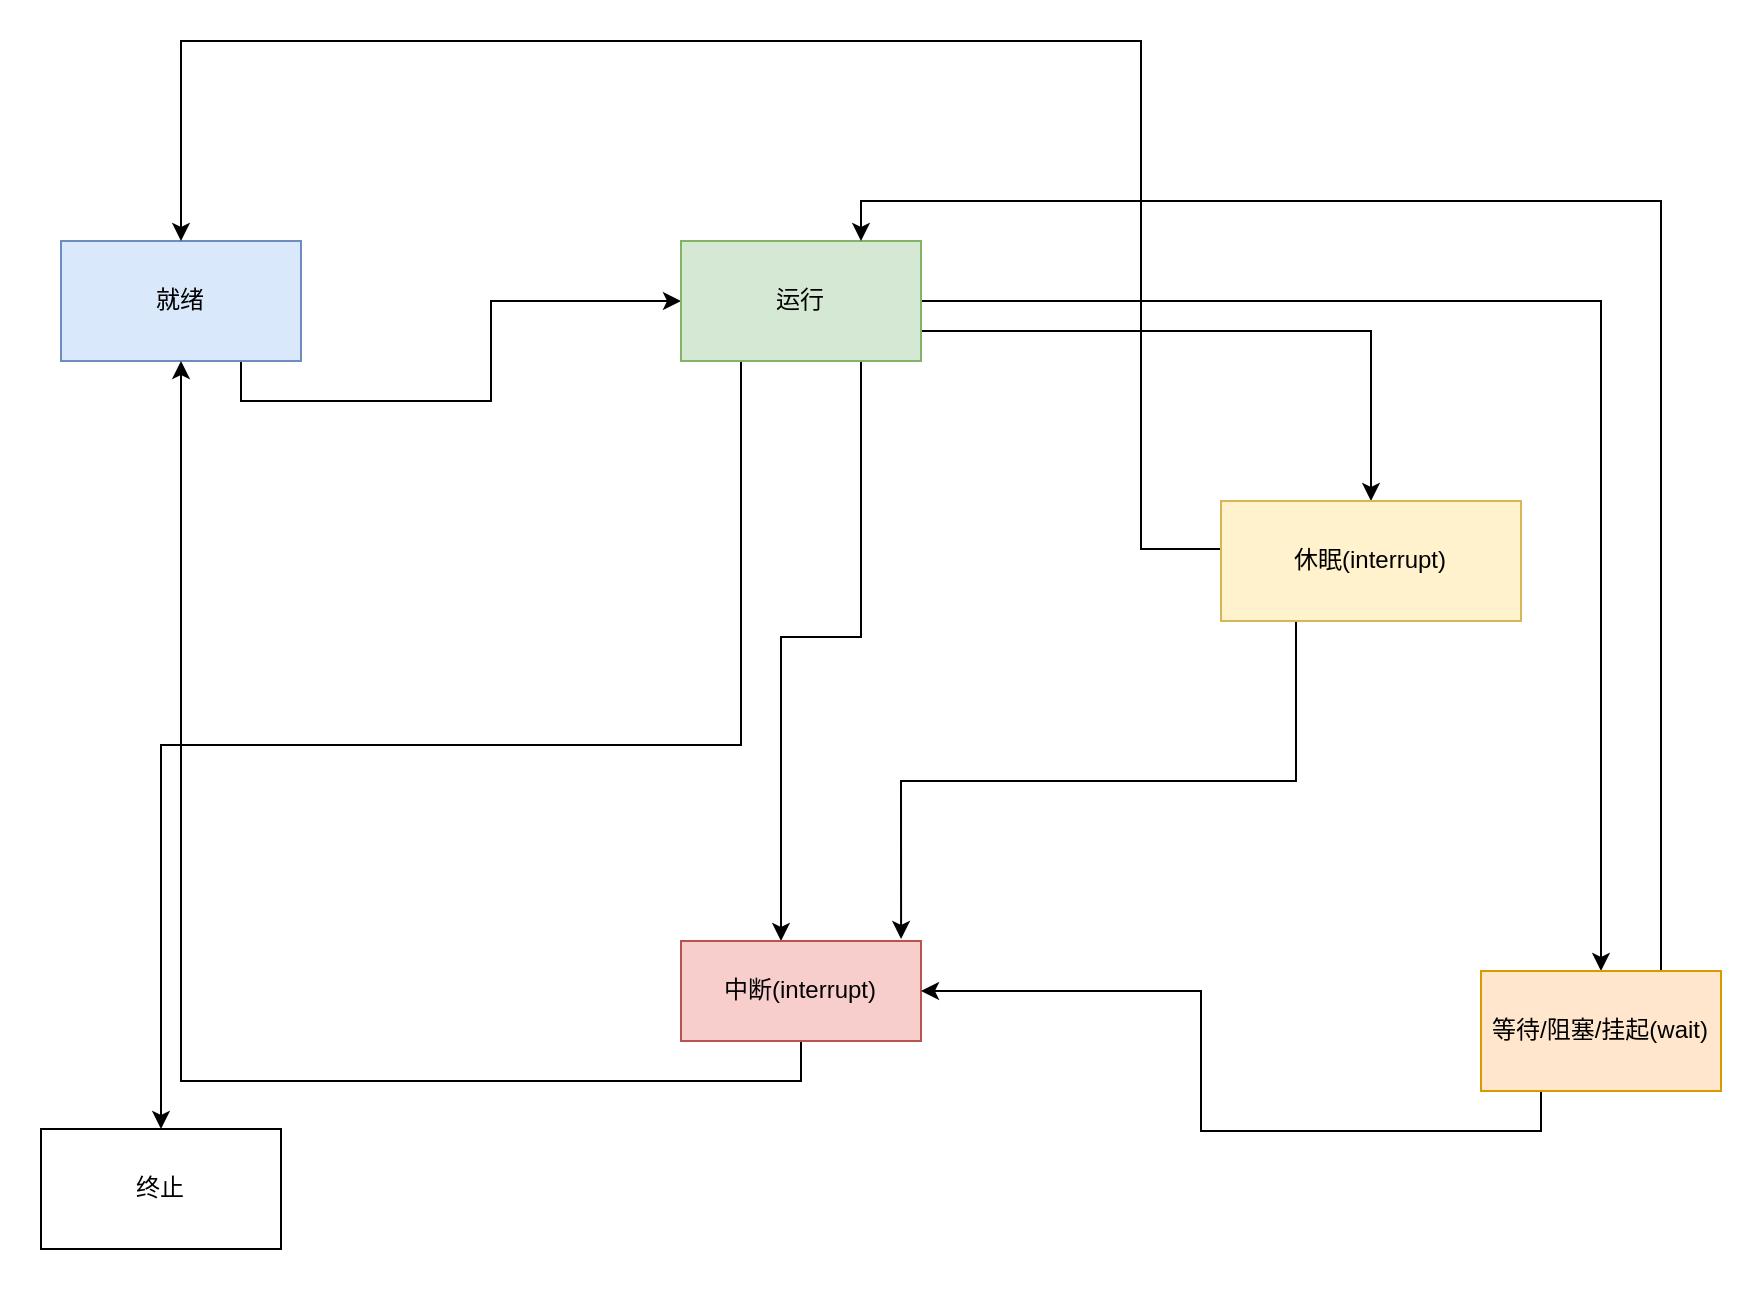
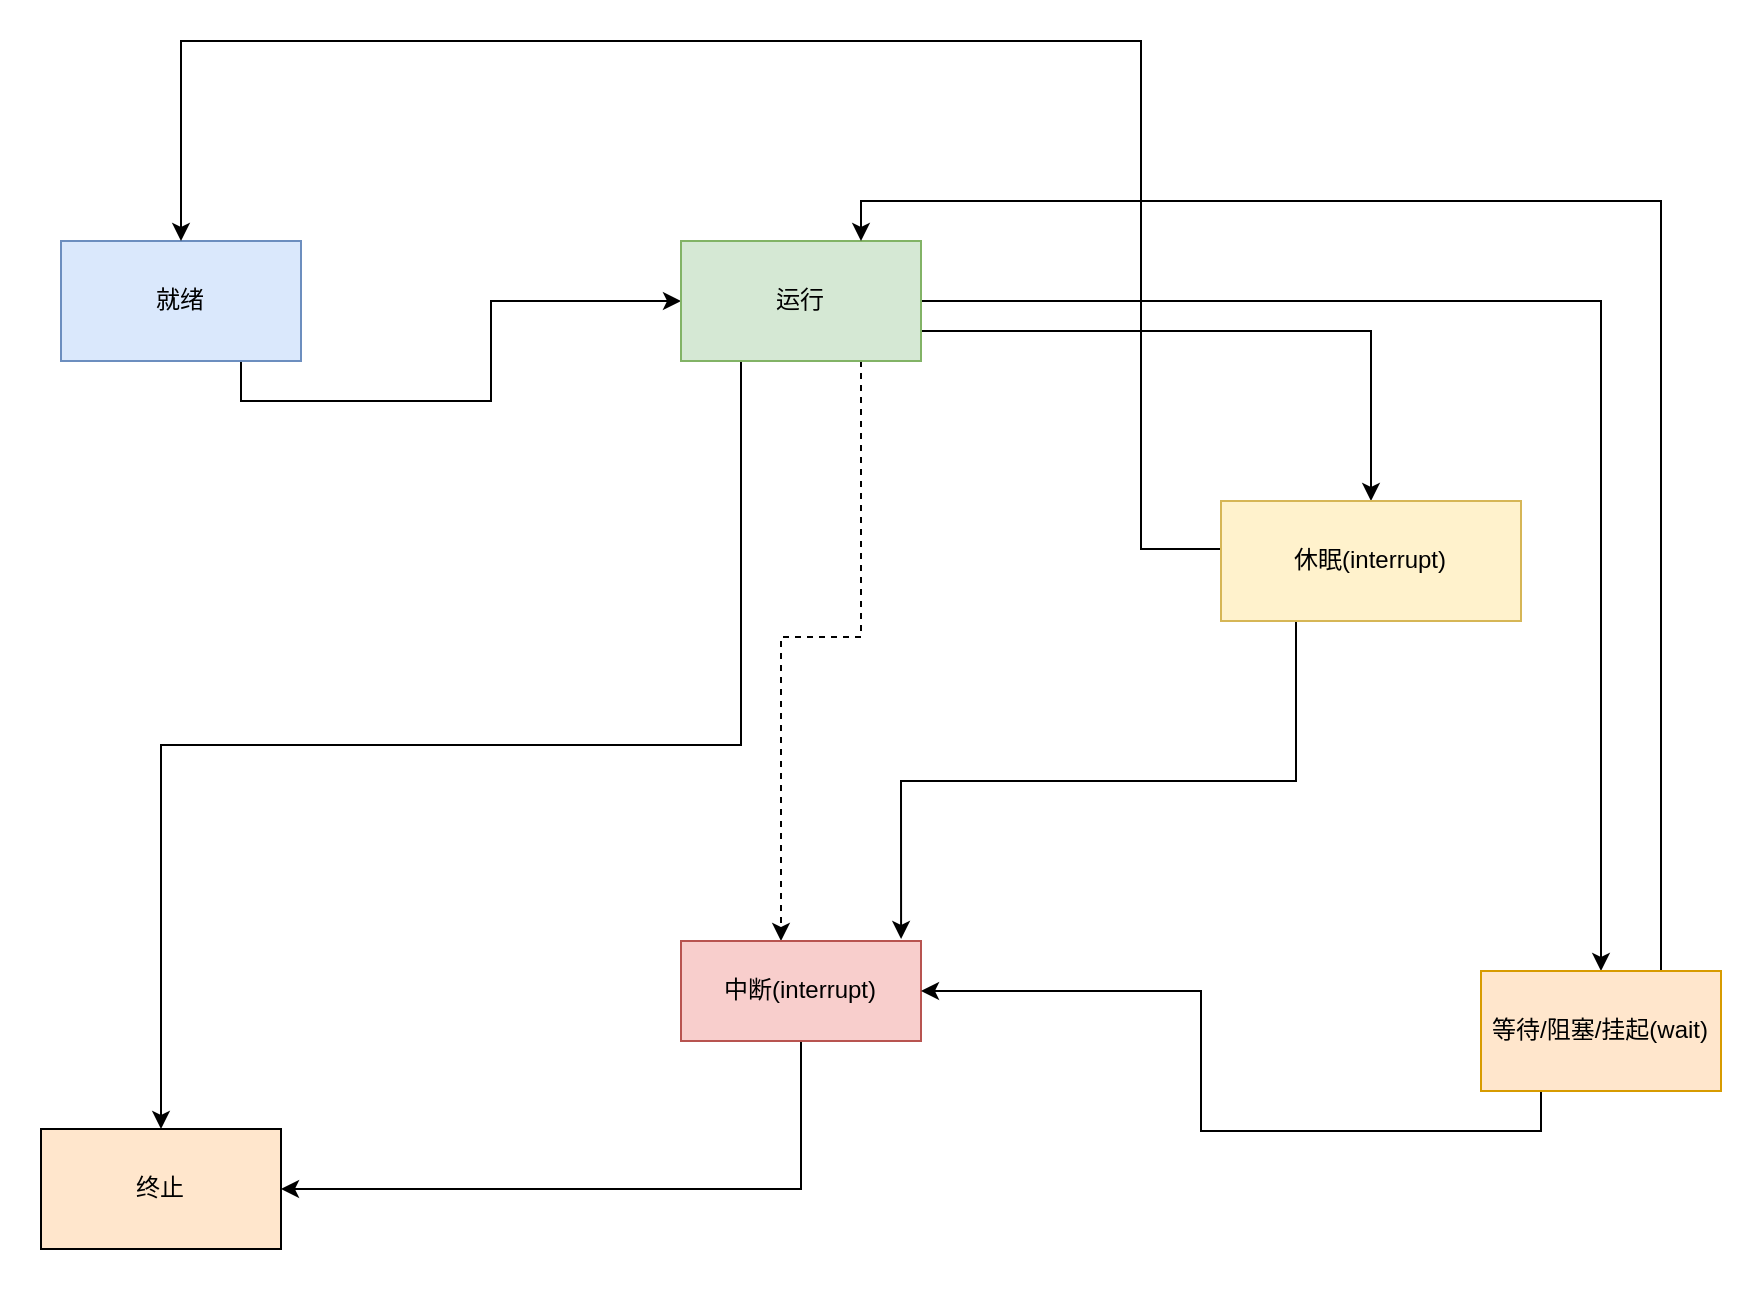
(812, 637) -> (812, 637)
(181, 1039) -> (603, 1189)
(161, 1189) -> (161, 1189)
